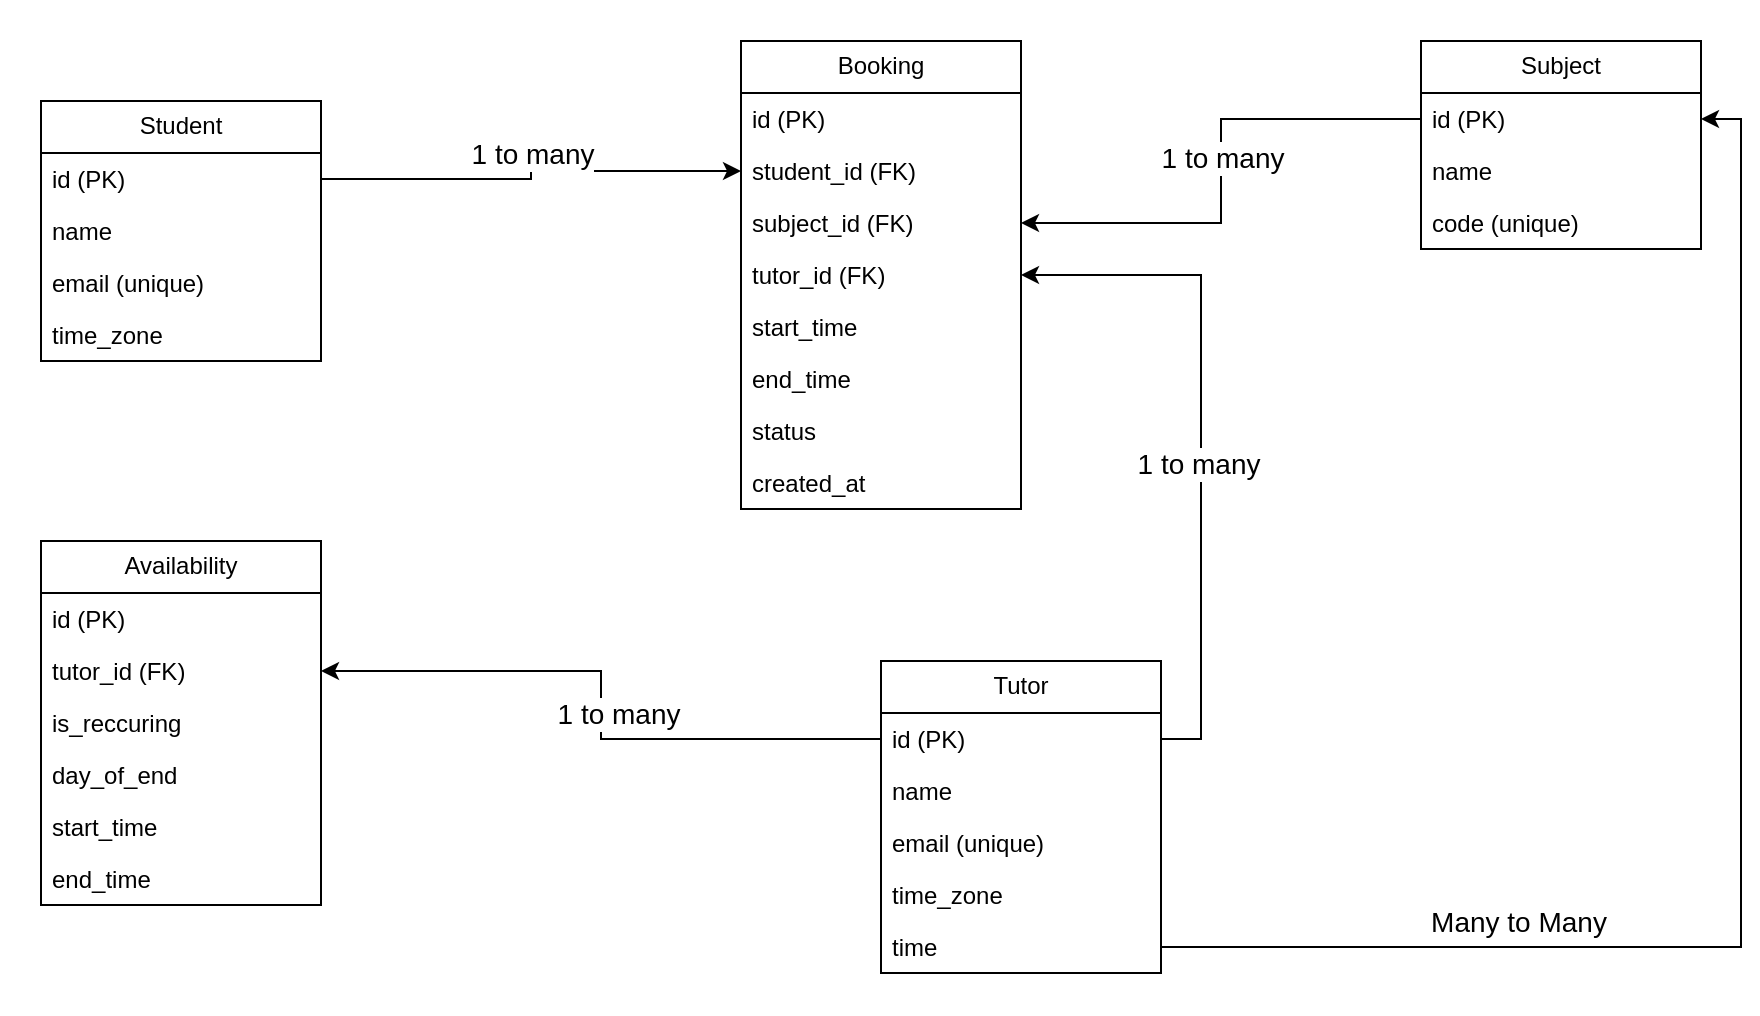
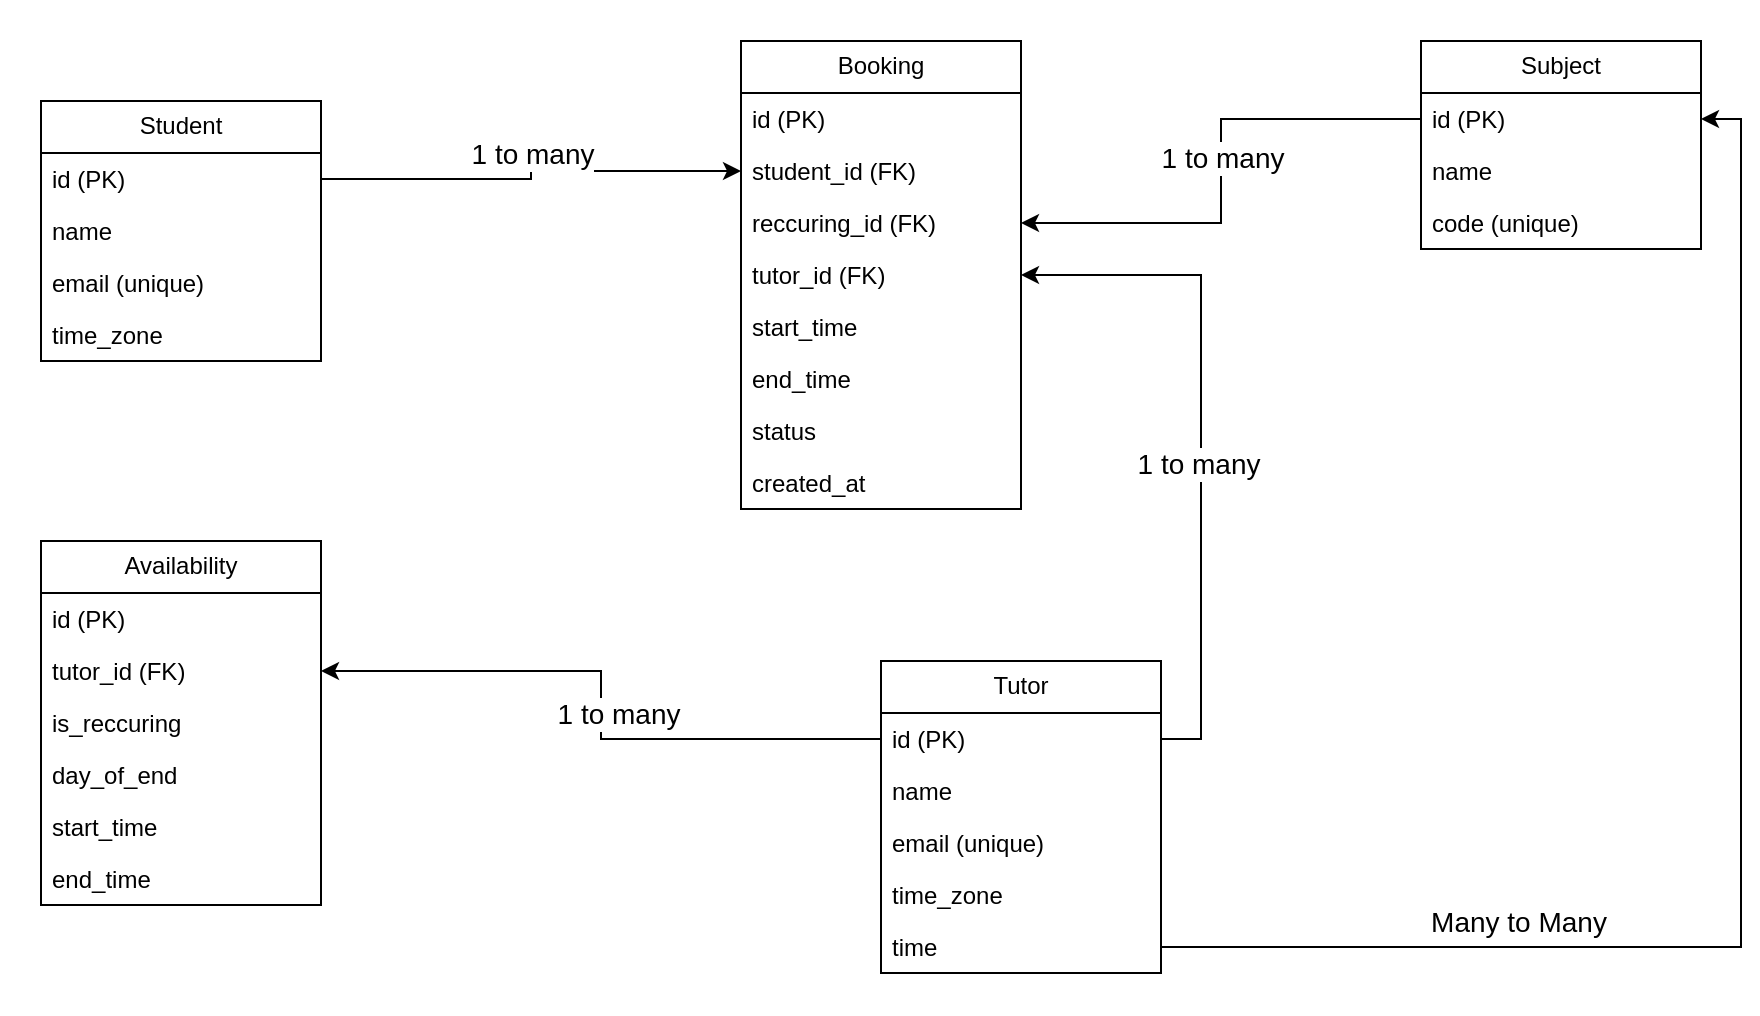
(848, 225) -> (858, 225)
